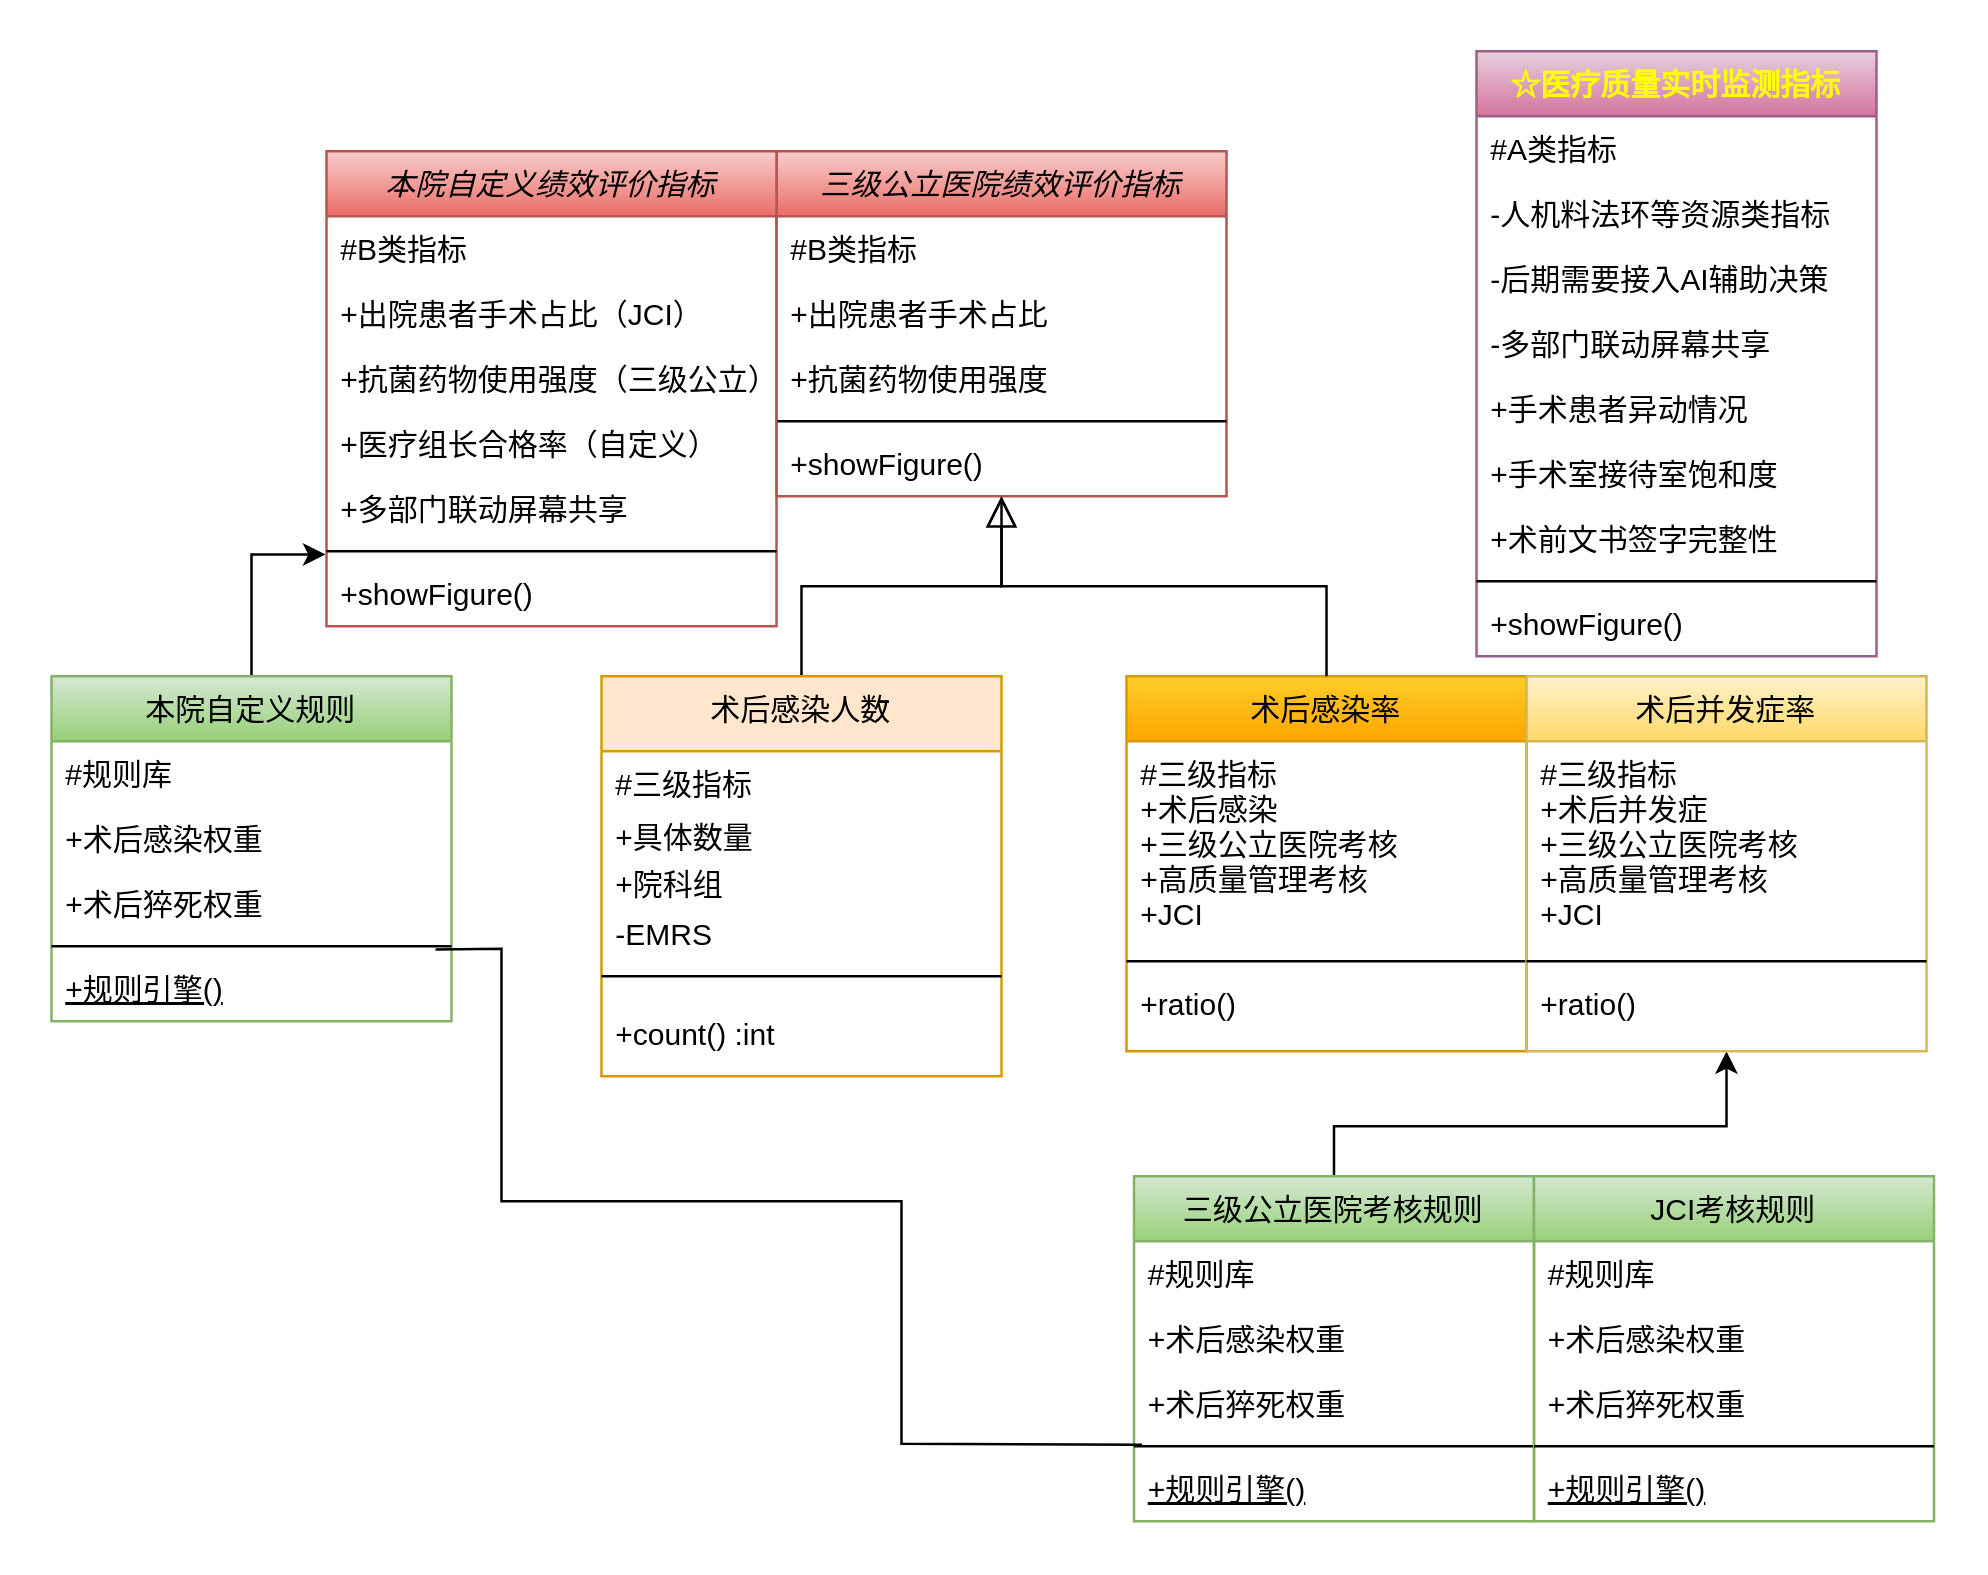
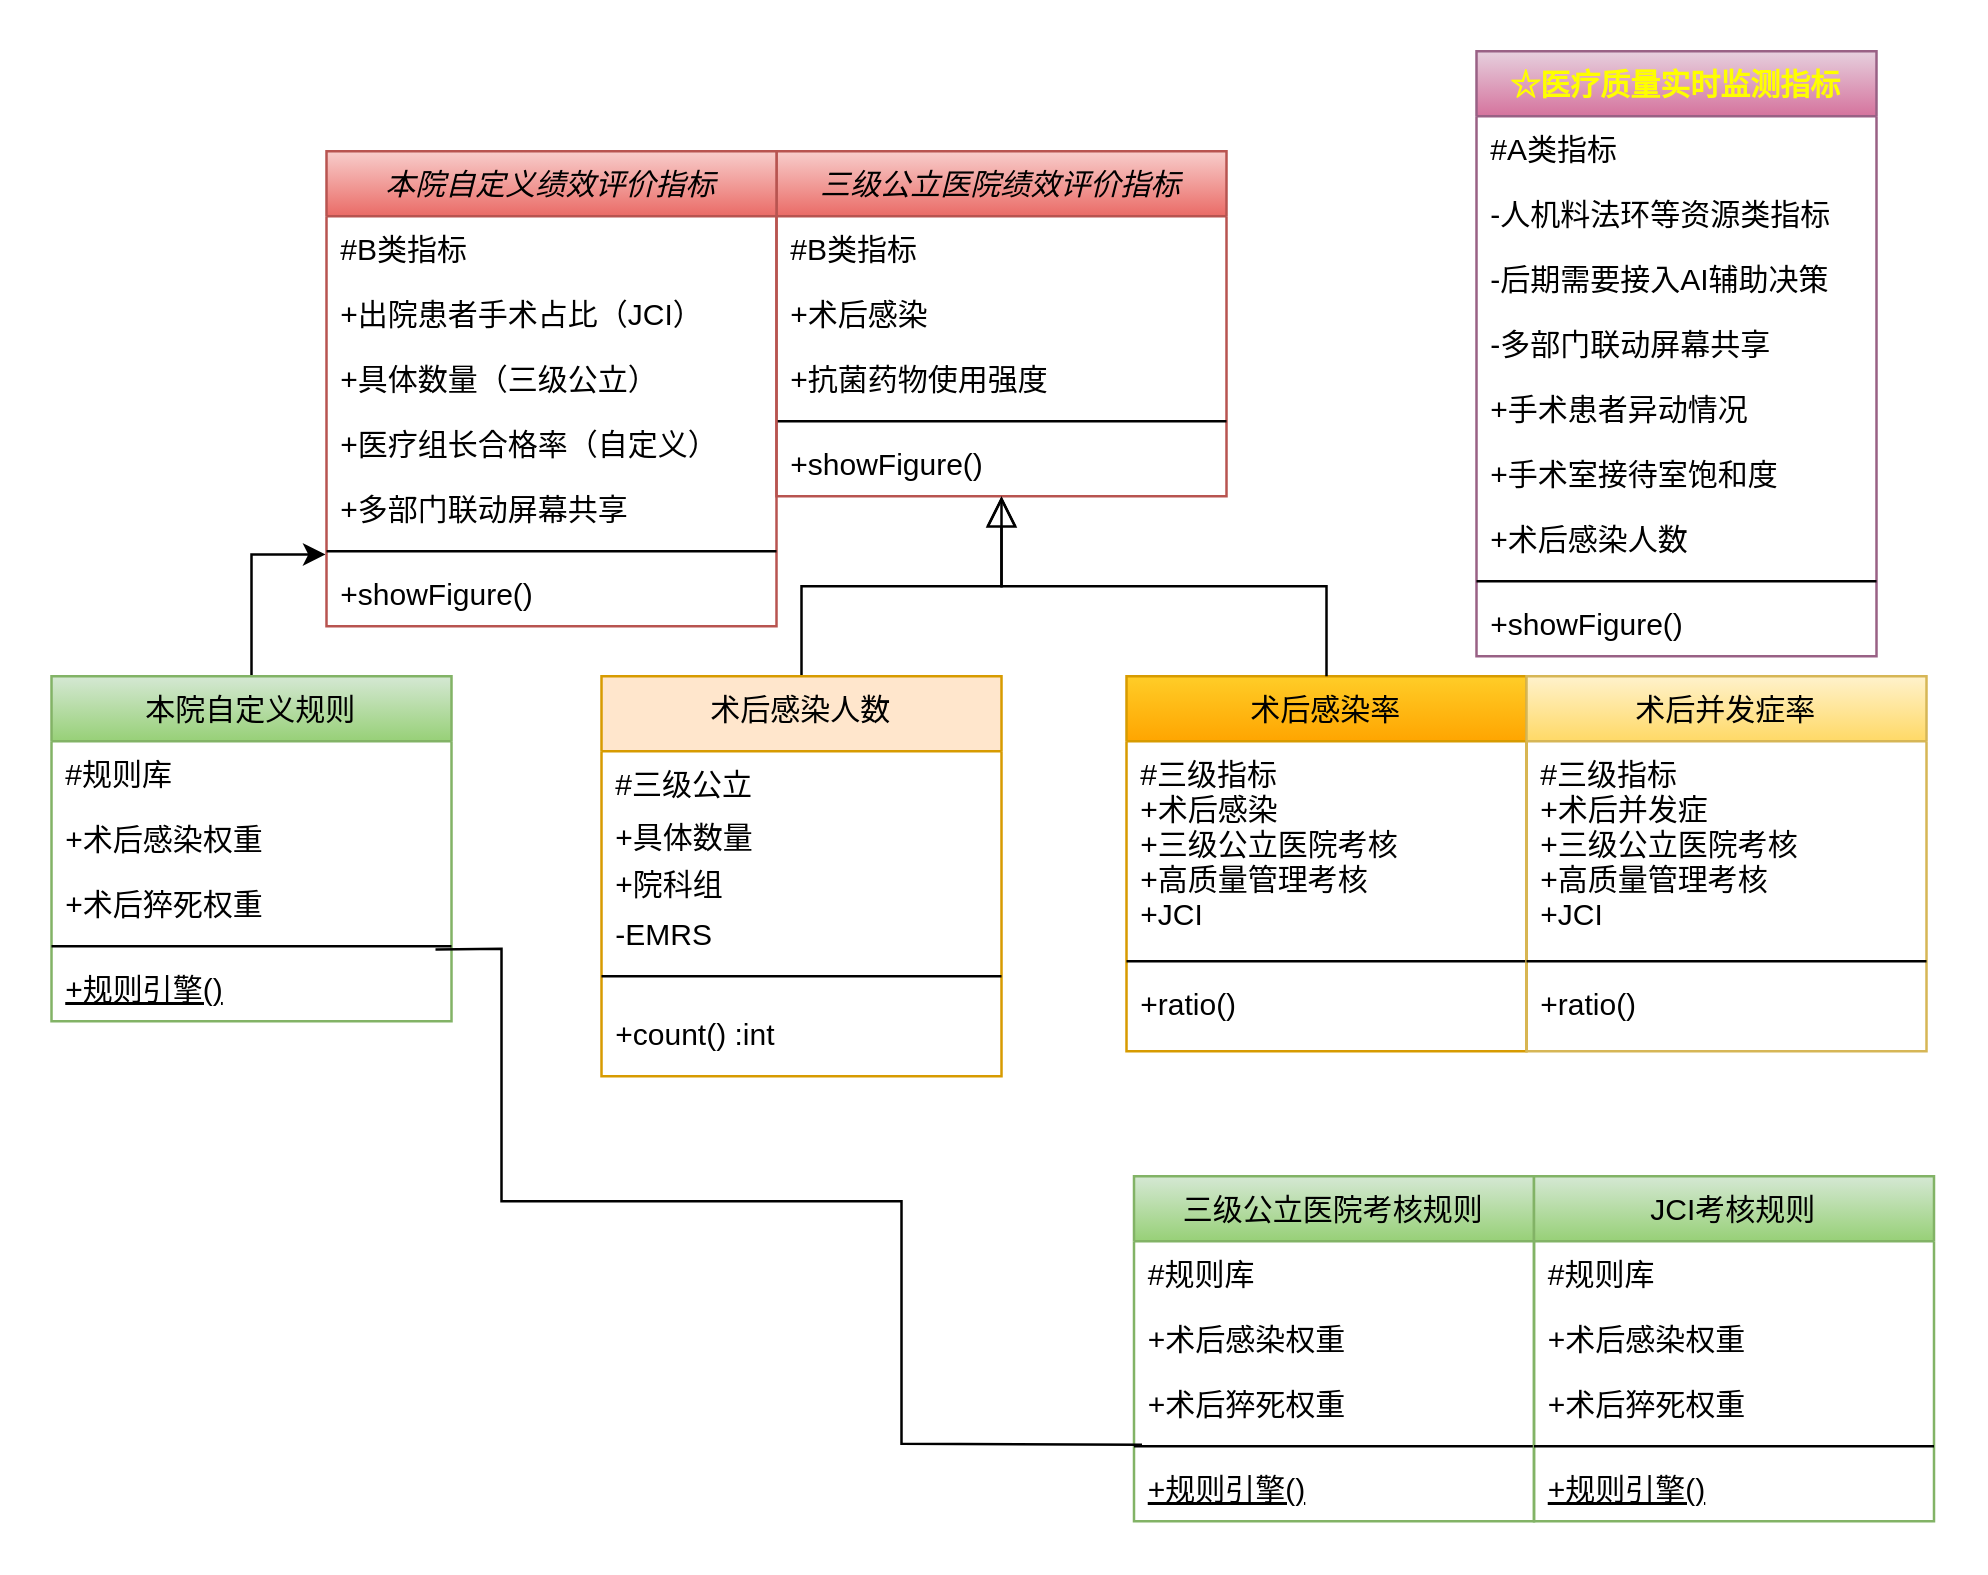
(918, 315) -> (858, 315)
(558, 380) -> (498, 380)
(1633, 540) -> (1588, 540)
(683, 785) -> (683, 785)
(1534, 1126) -> none
